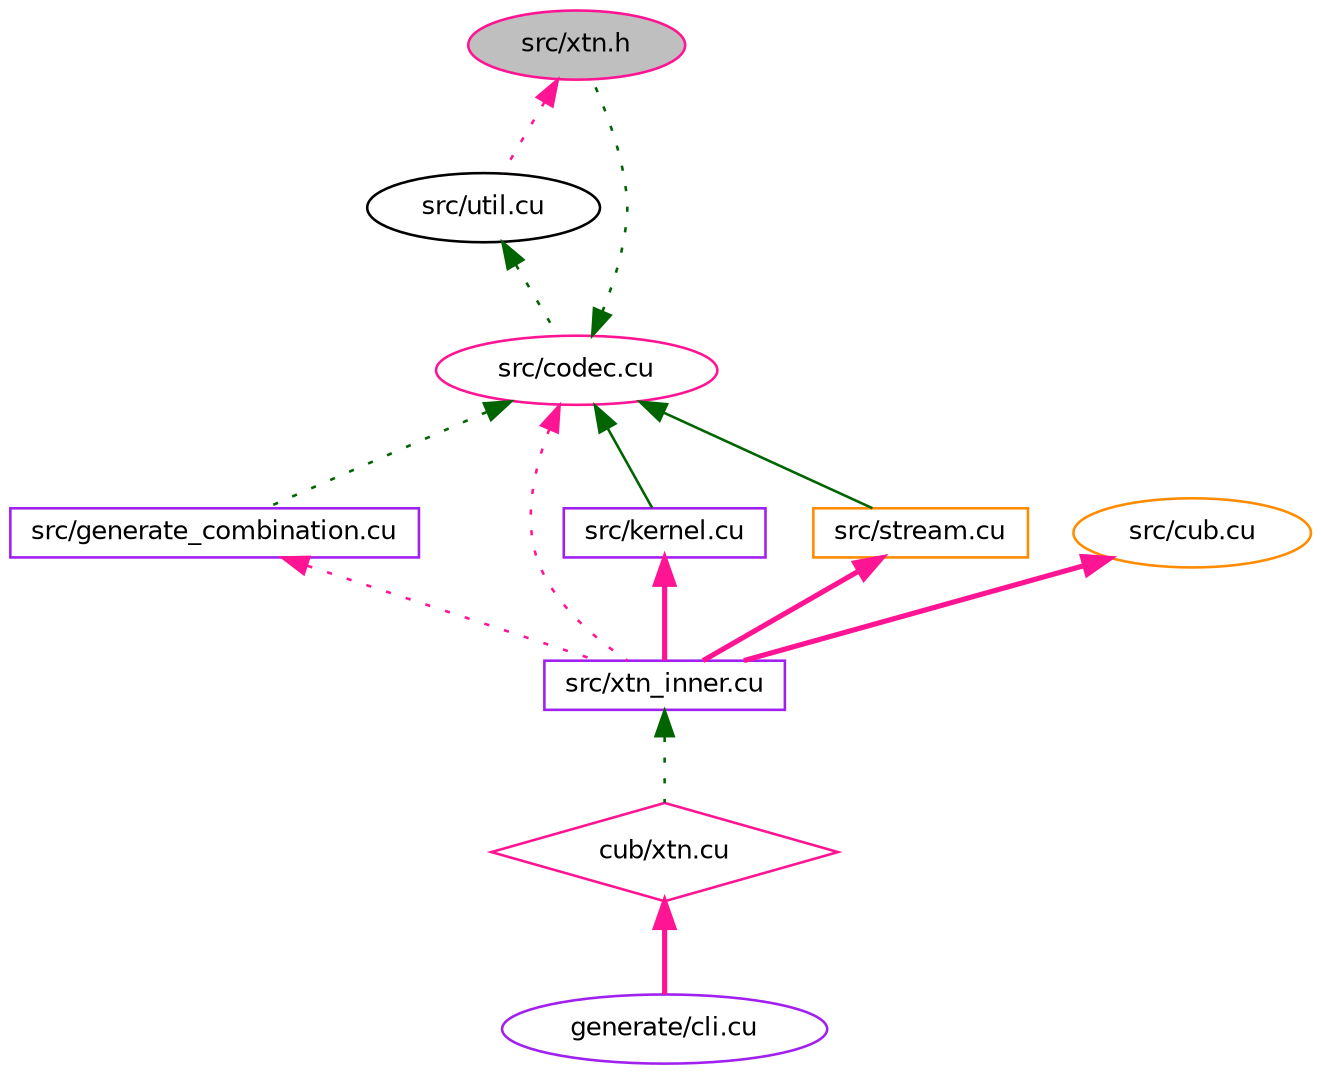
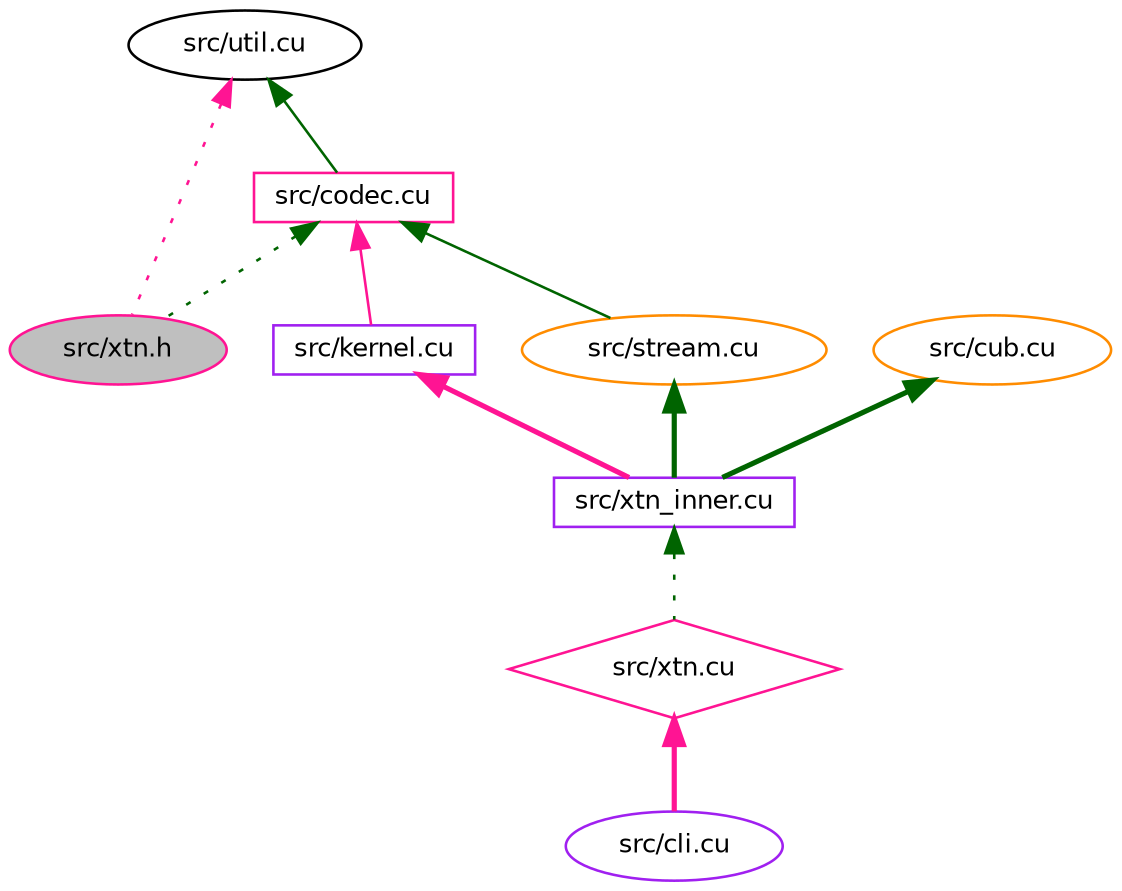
(524, 138) -> (177, 209)
(537, 300) -> (311, 137)
(577, 370) -> (354, 198)
(630, 468) -> (366, 287)
(215, 533) -> none
(921, 533) -> (674, 350)
(538, 561) -> none
(914, 613) -> (815, 434)
(781, 616) -> (674, 444)
(665, 852) -> (674, 669)
(665, 1029) -> (674, 846)
